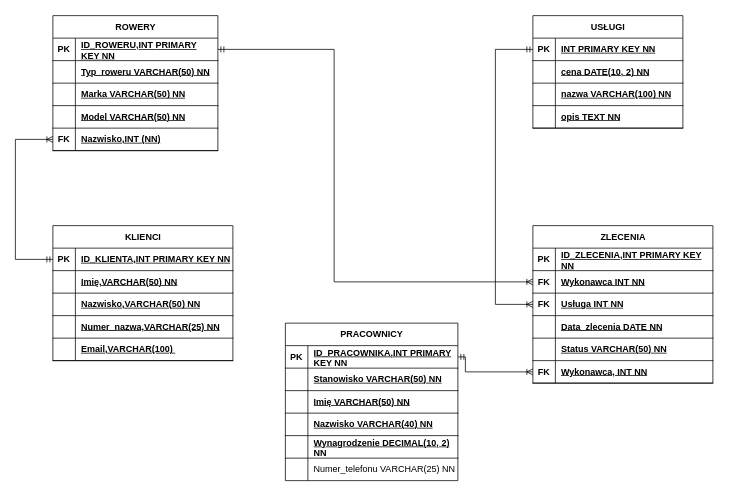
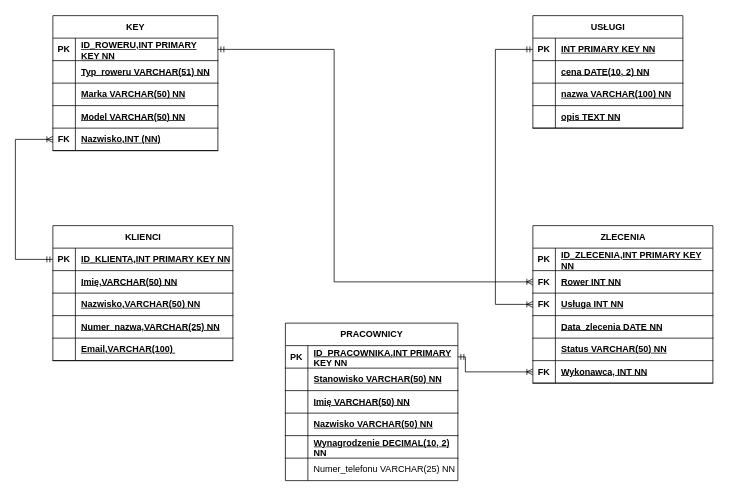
(136, 27) -> (136, 27)
(143, 72) -> (143, 72)
(601, 282) -> (590, 282)
(369, 424) -> (369, 424)
